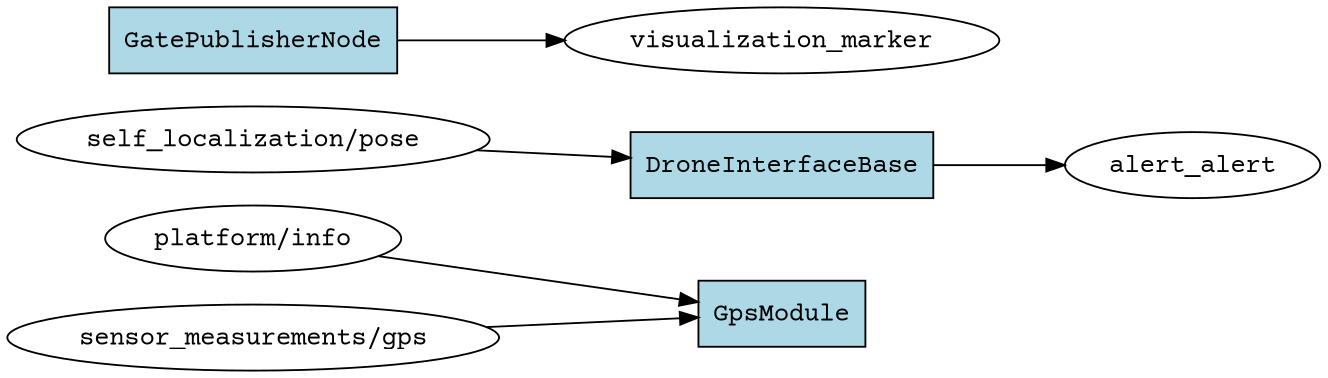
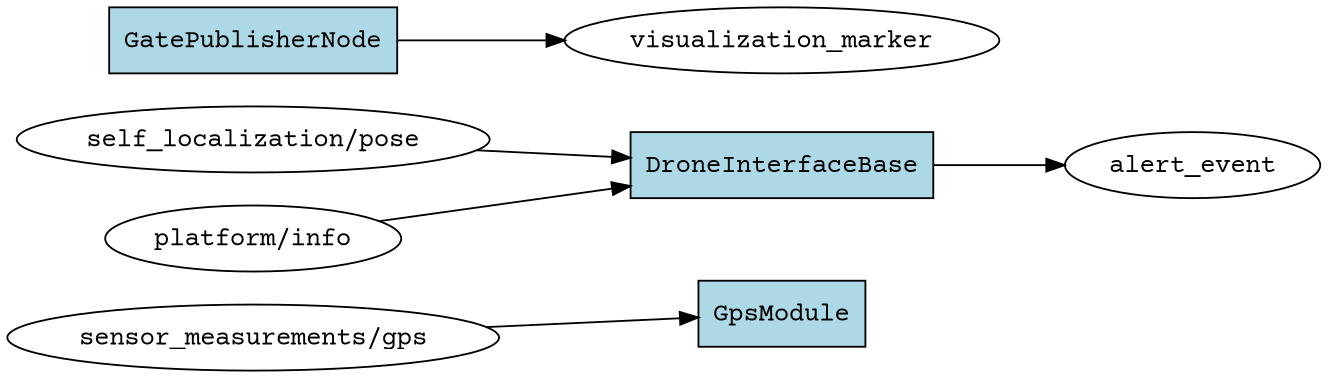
(1193, 165) -> (1193, 165)
(529, 278) -> (496, 205)
